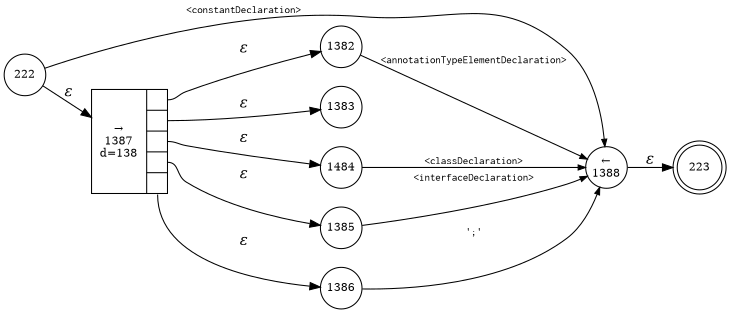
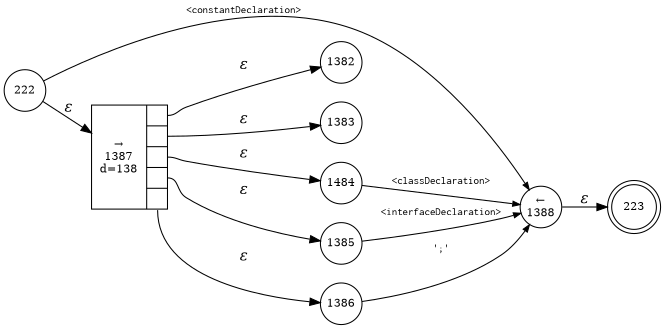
(470, 106) -> none
